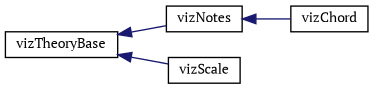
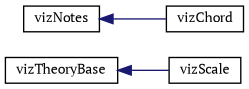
(149, 29) -> none
